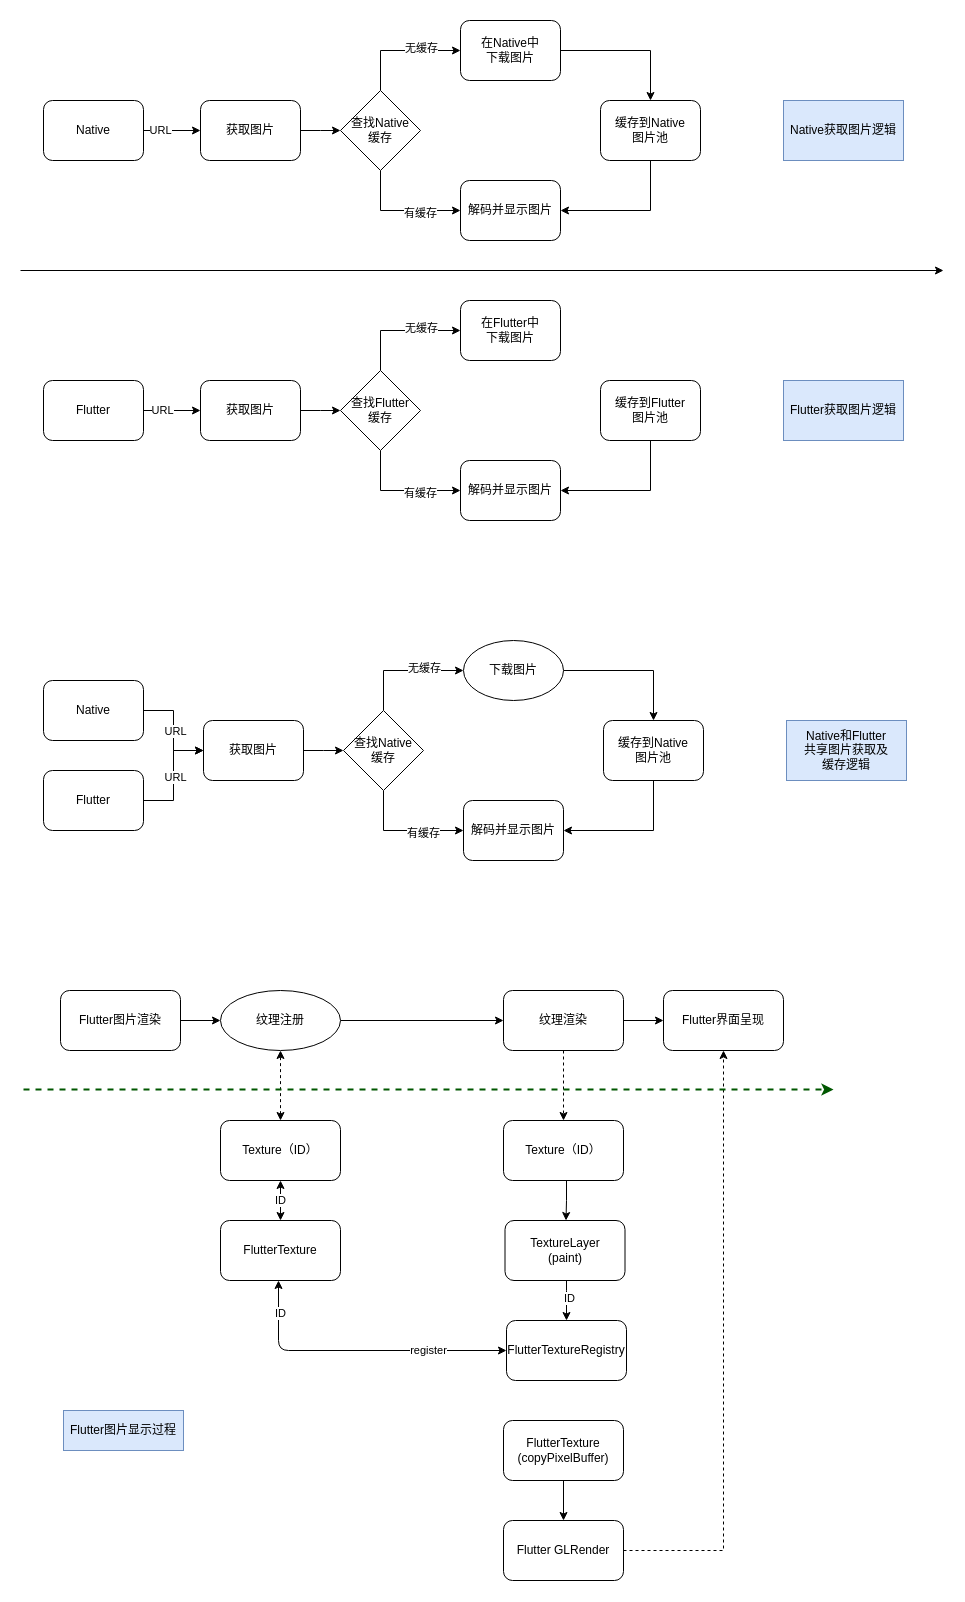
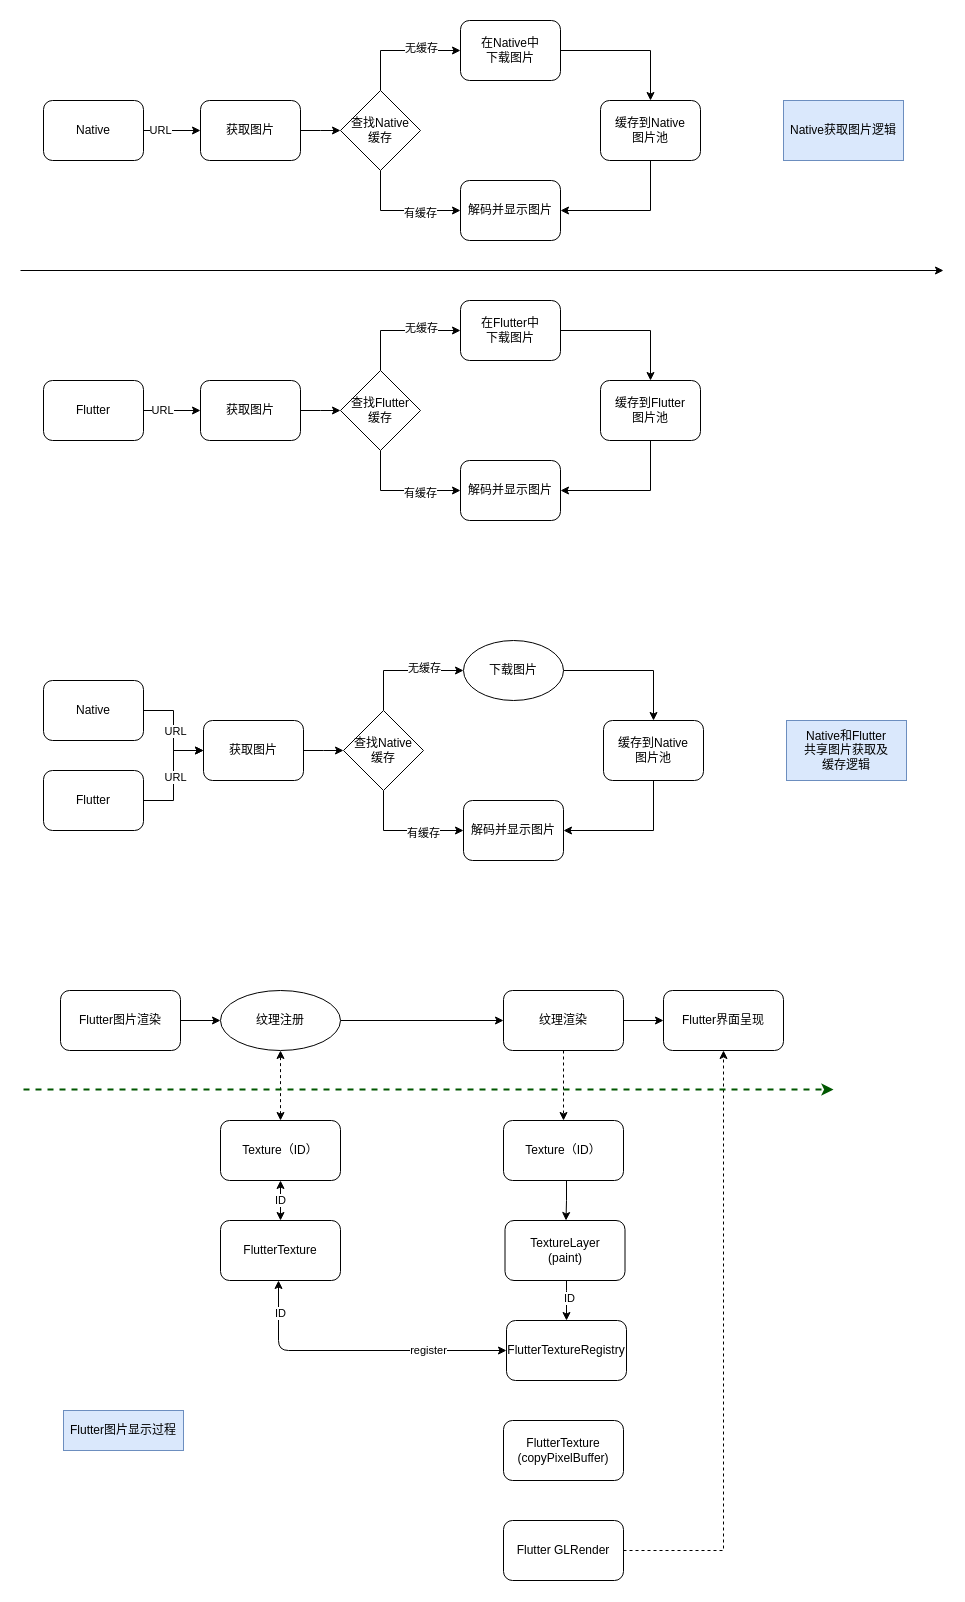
none -> (627, 331)
(844, 411) -> none
(564, 1497) -> none
